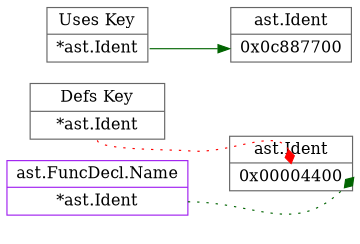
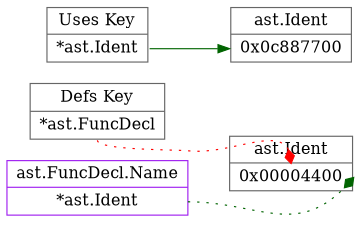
(97, 125) -> (97, 125)
